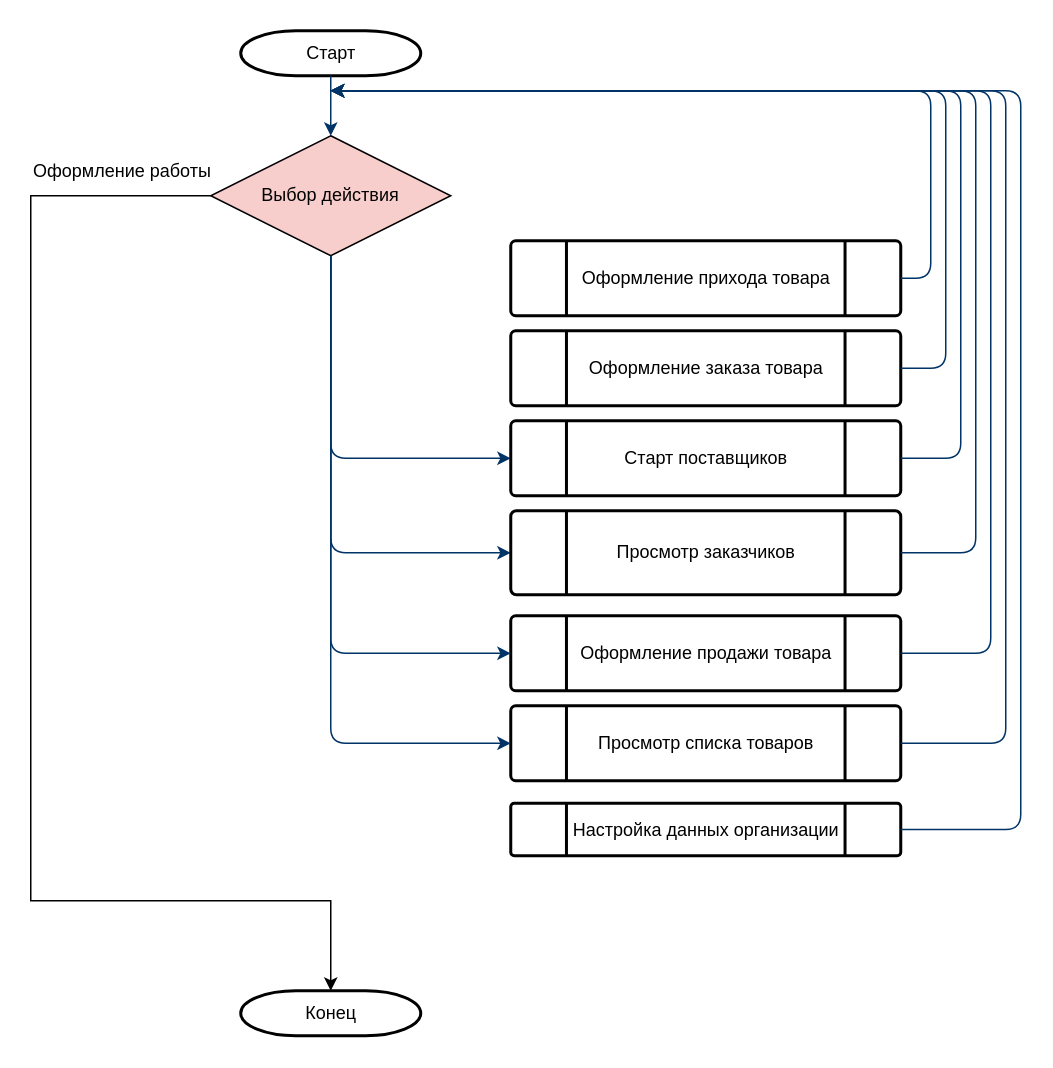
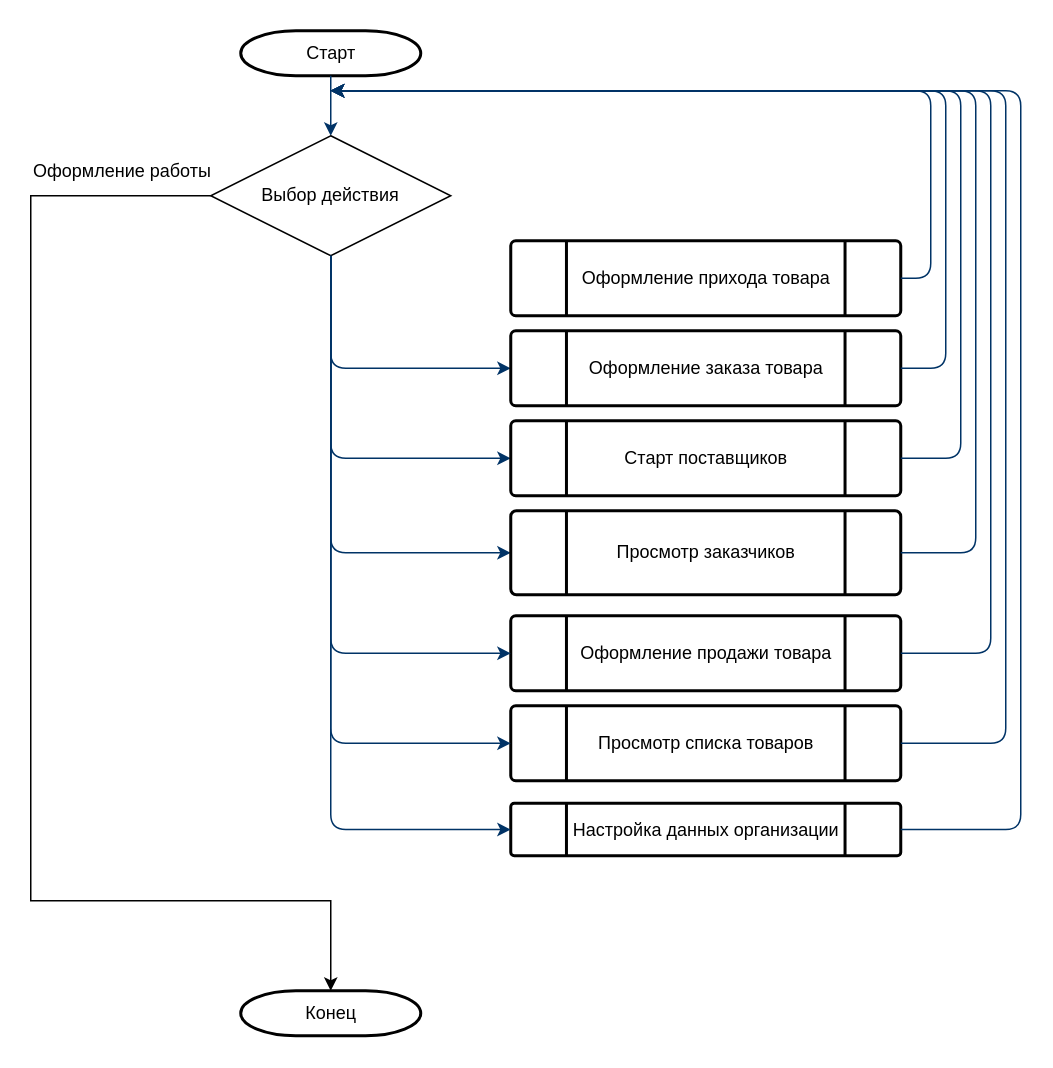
(331, 196) -> (331, 196)
none -> (417, 368)
none -> (375, 830)
